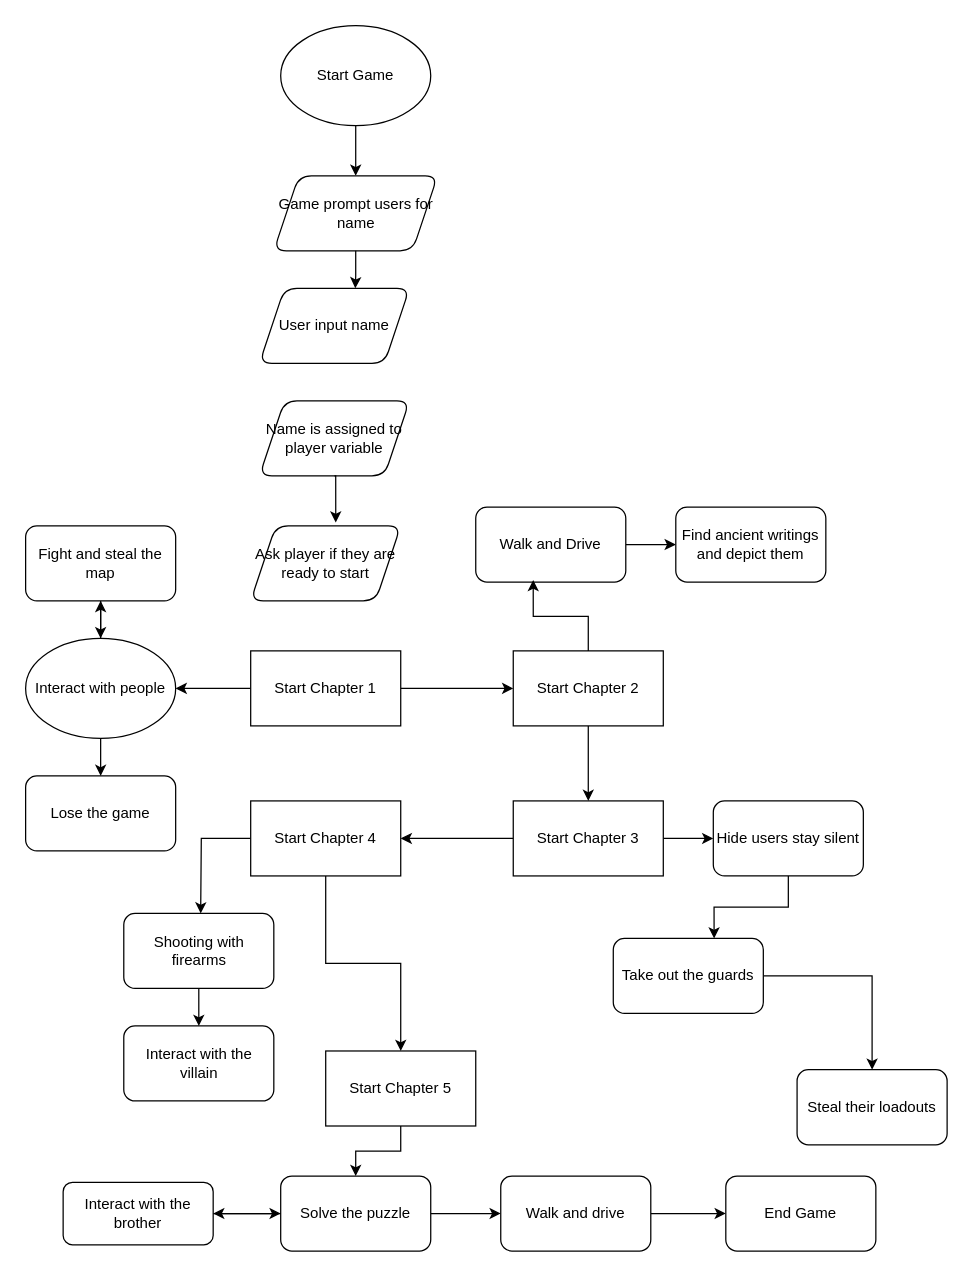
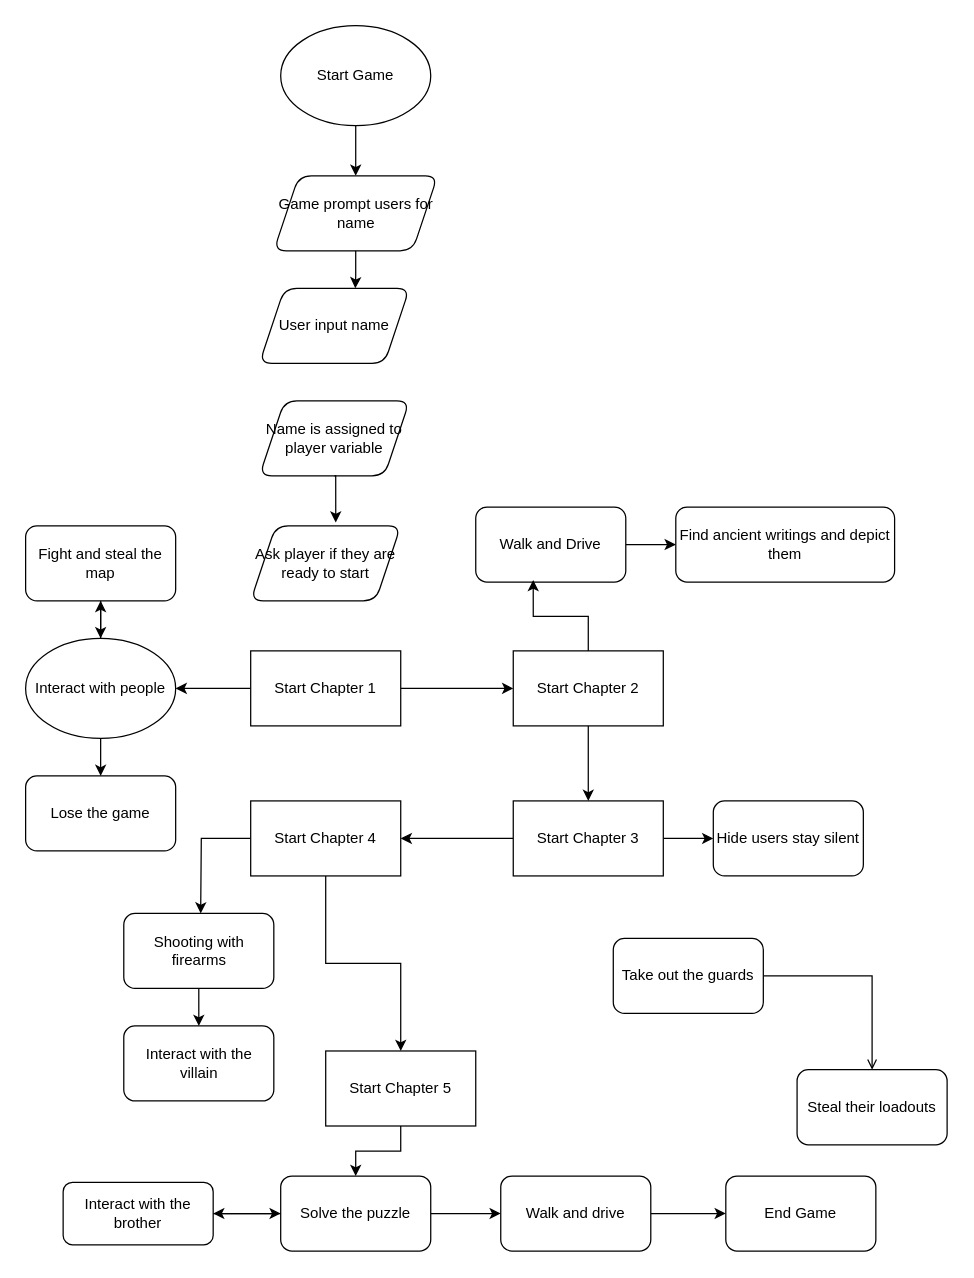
(751, 544) -> (785, 544)
(755, 907) -> none
(872, 1059) -> (872, 1062)
